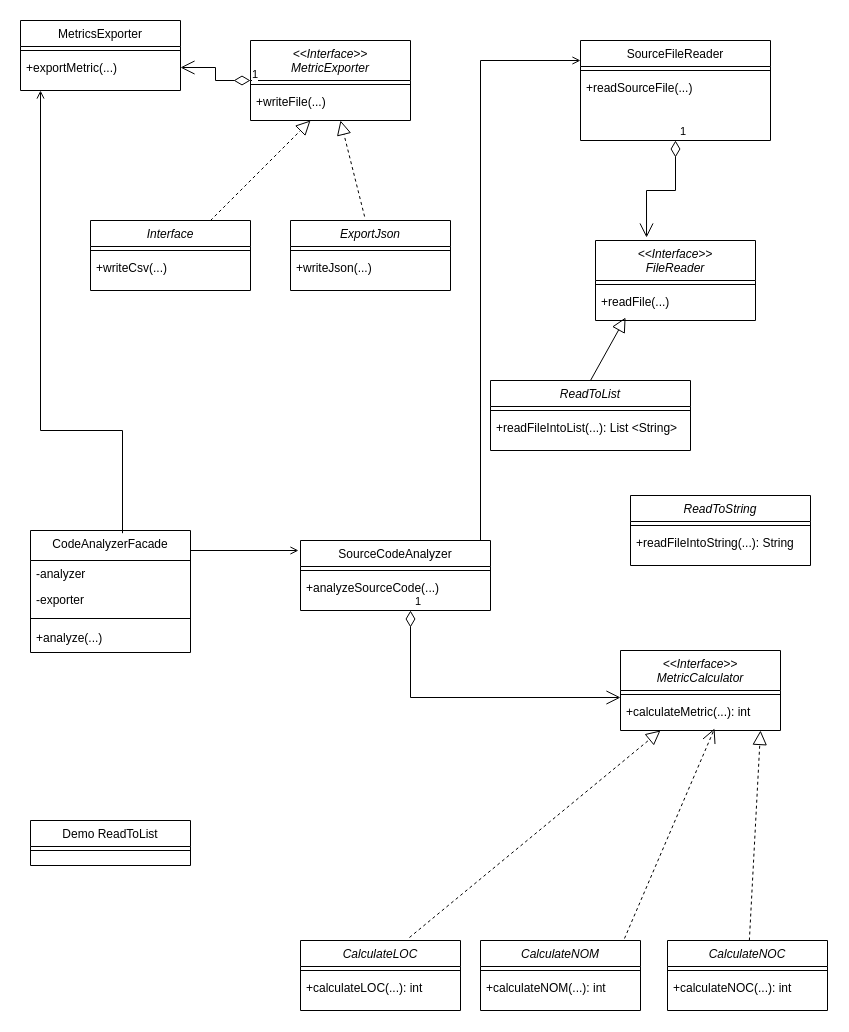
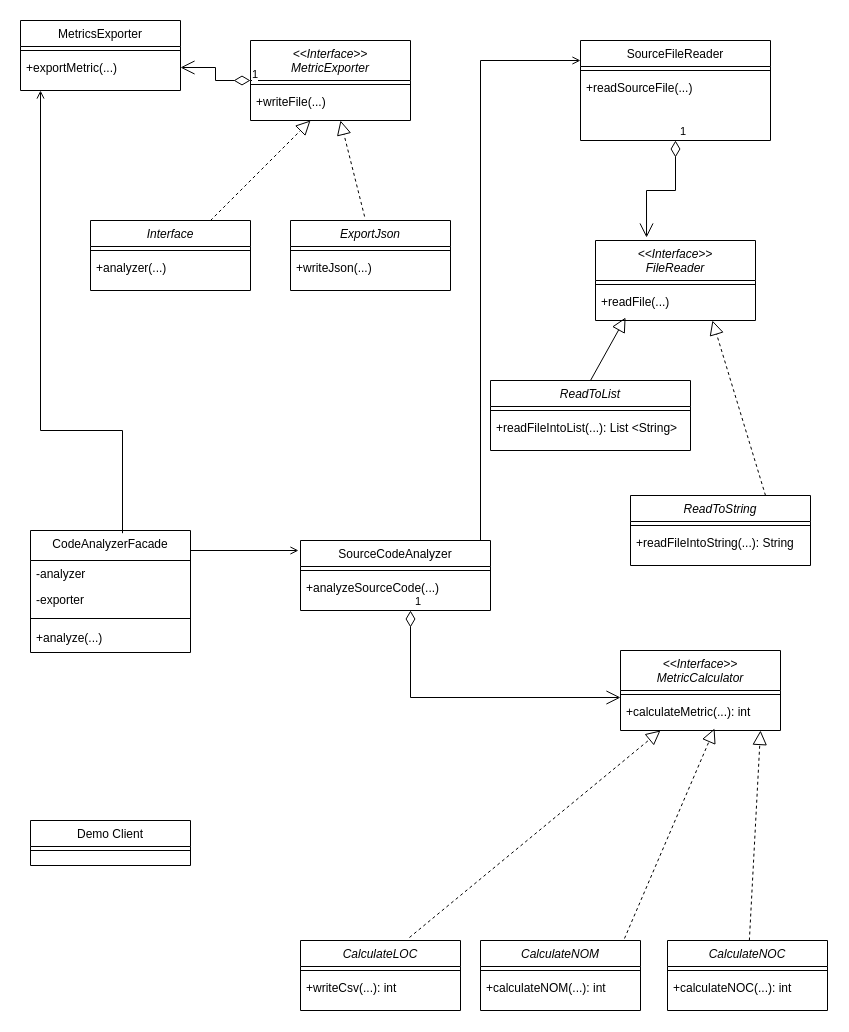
(137, 268) -> (137, 268)
none -> (741, 415)
(710, 739) -> (708, 743)
(110, 834) -> (110, 834)
(371, 988) -> (359, 988)
